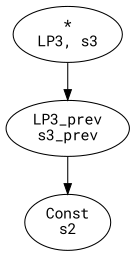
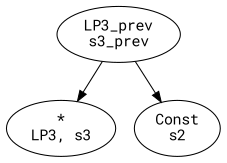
(68, 76) -> (93, 77)
